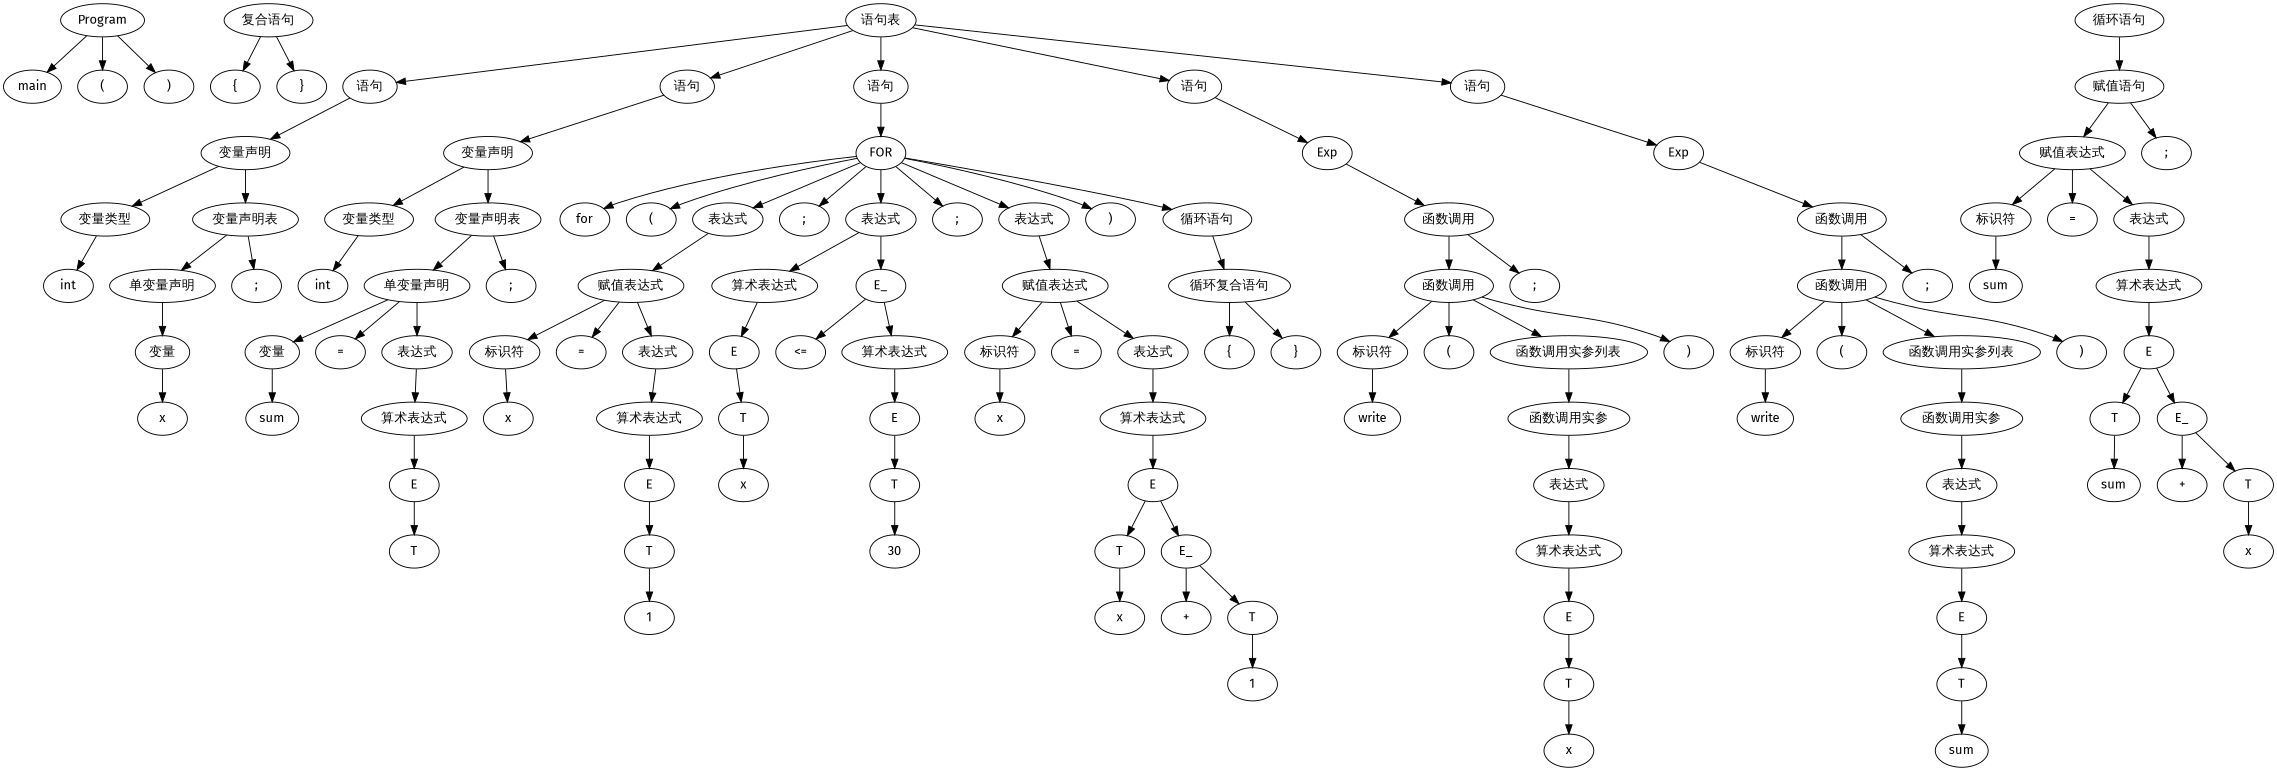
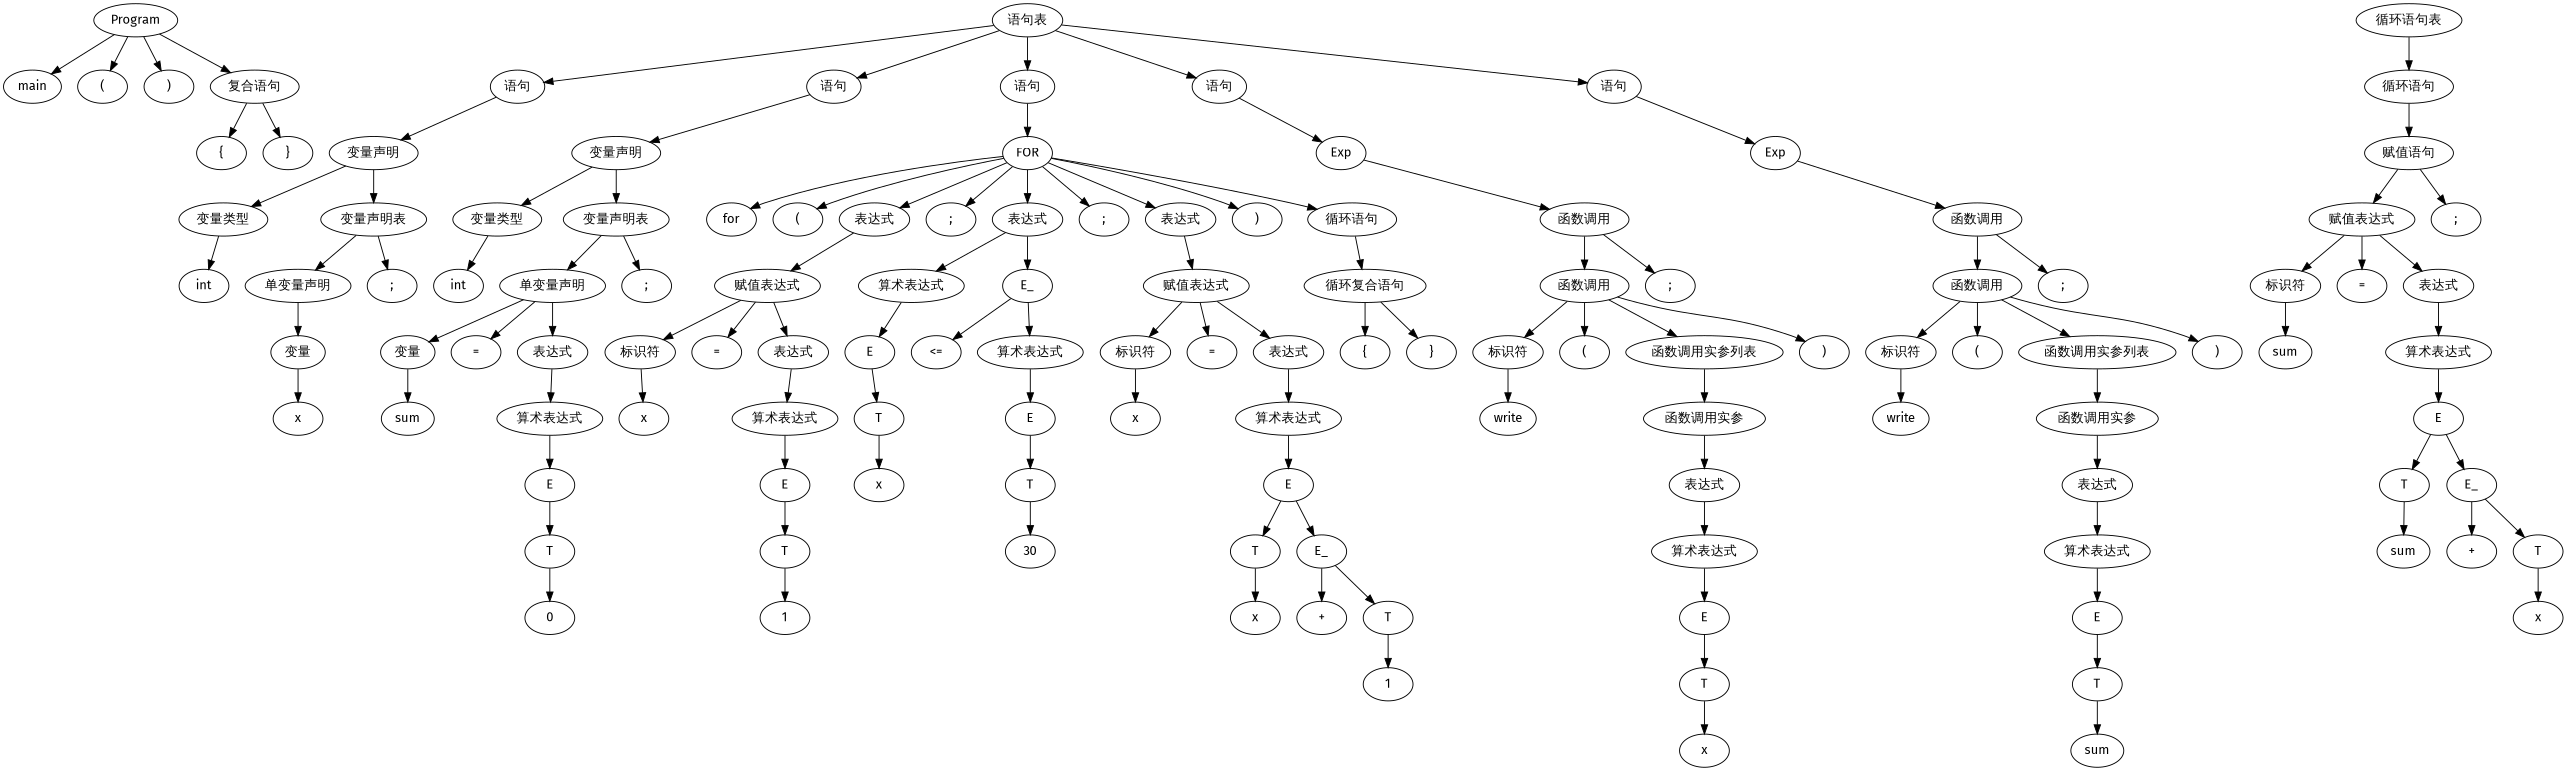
none -> (2409, 20)
none -> (191, 51)
none -> (550, 618)
